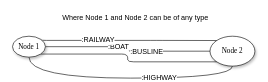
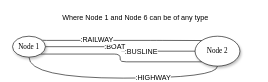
(136, 18) -> (136, 18)
(233, 51) -> (218, 51)
